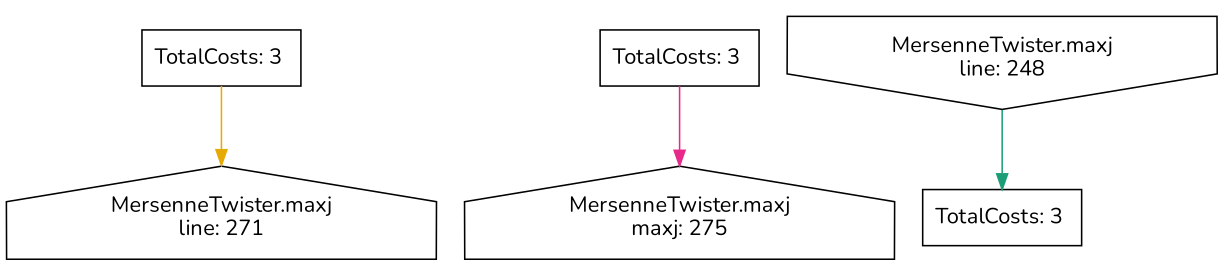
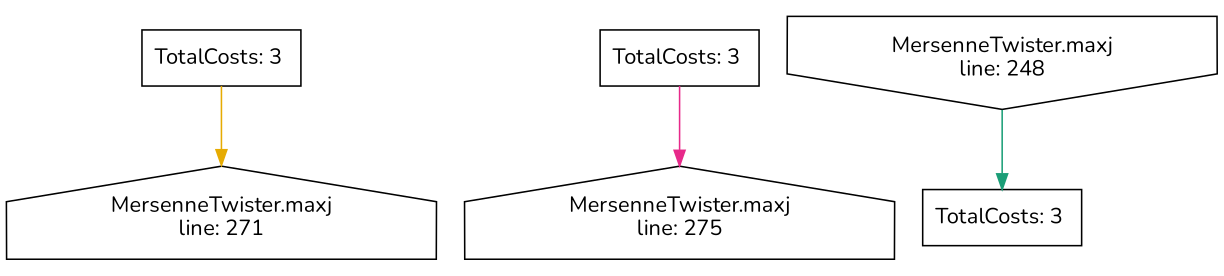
(680, 218) -> (680, 218)
